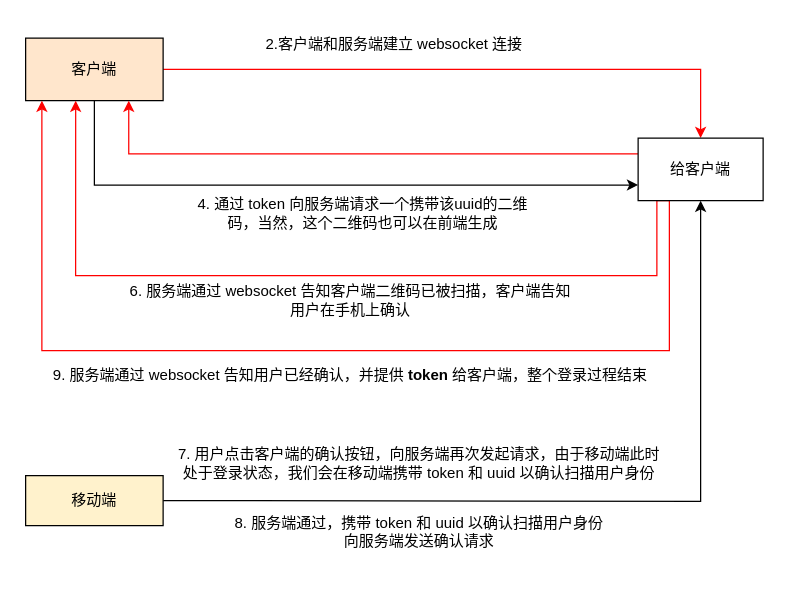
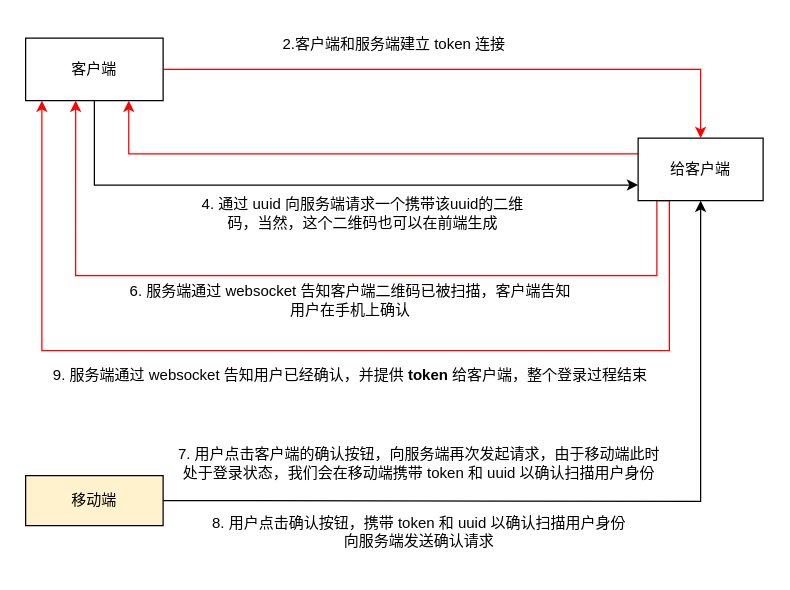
(394, 44) -> (394, 44)
(94, 69) -> (94, 69)
(363, 213) -> (363, 213)
(419, 532) -> (419, 532)
